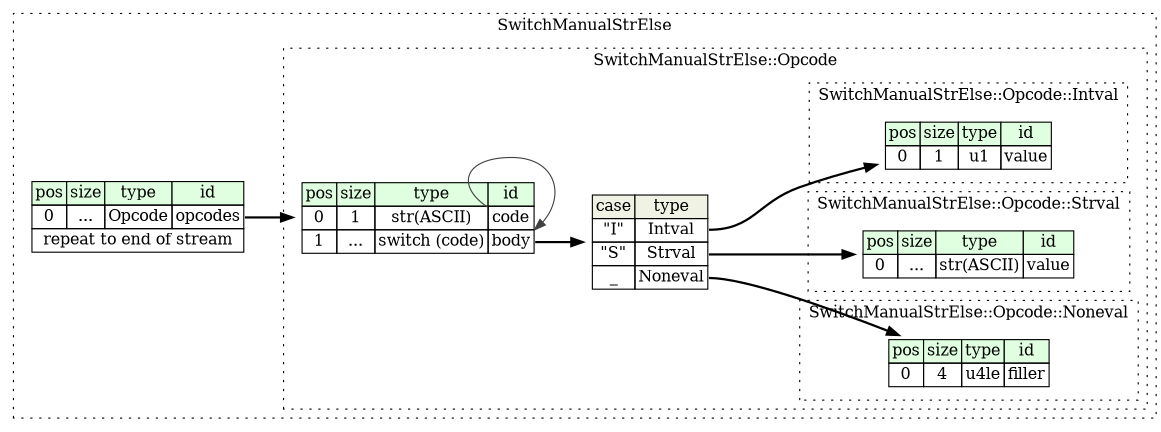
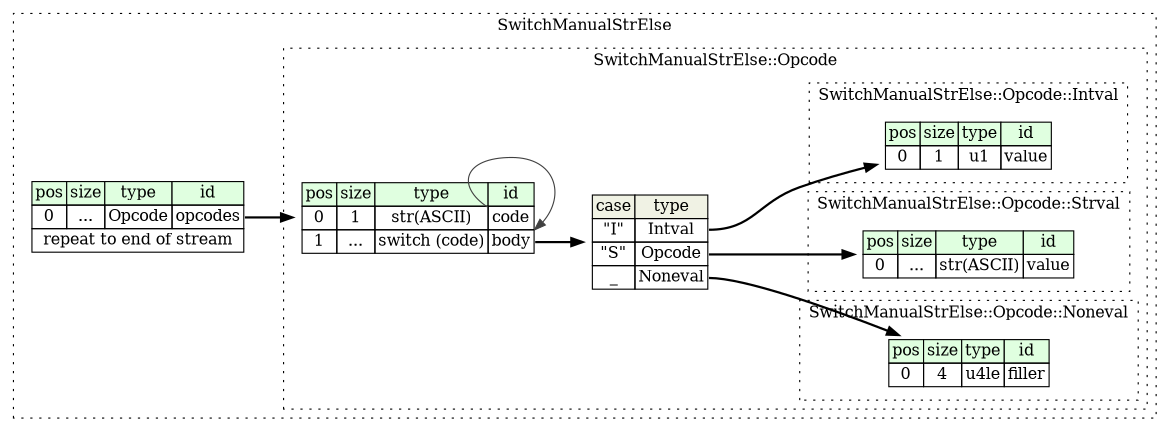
(671, 253) -> (671, 253)
